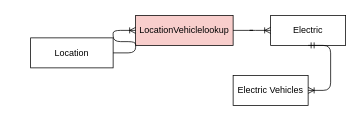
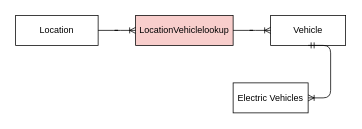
(308, 30) -> (308, 30)
(72, 53) -> (57, 30)
(270, 90) -> (270, 98)
